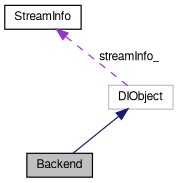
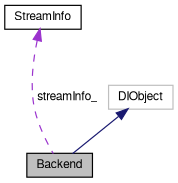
(97, 61) -> (33, 99)
